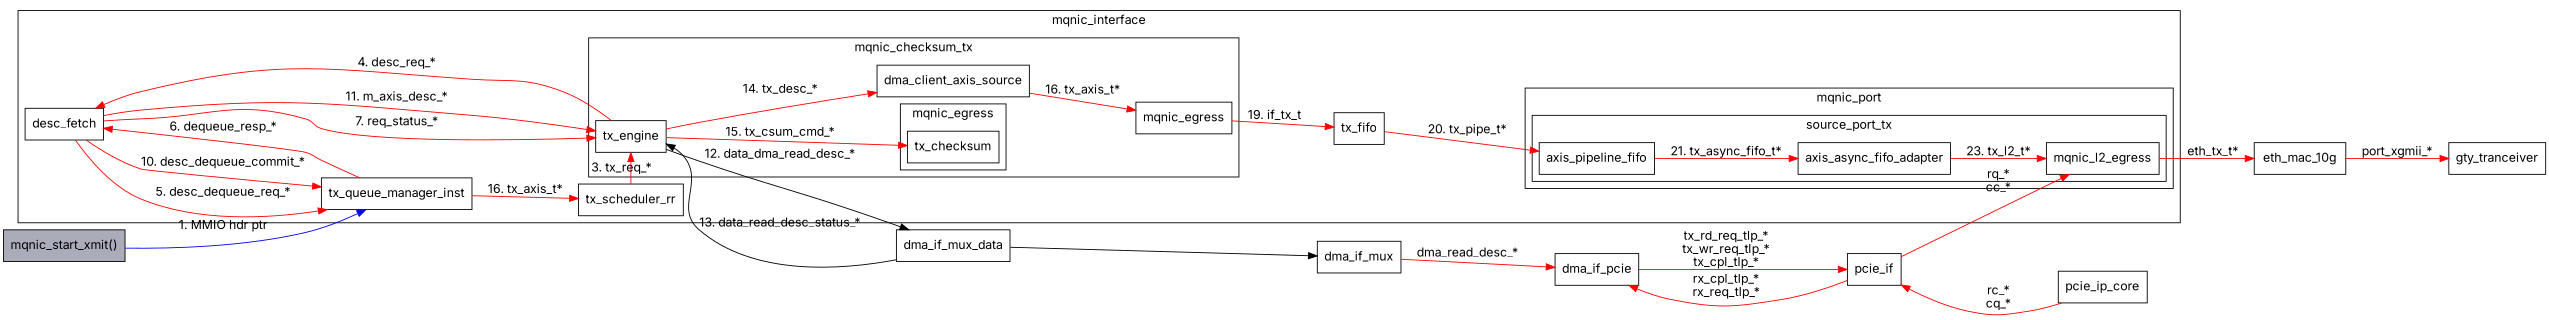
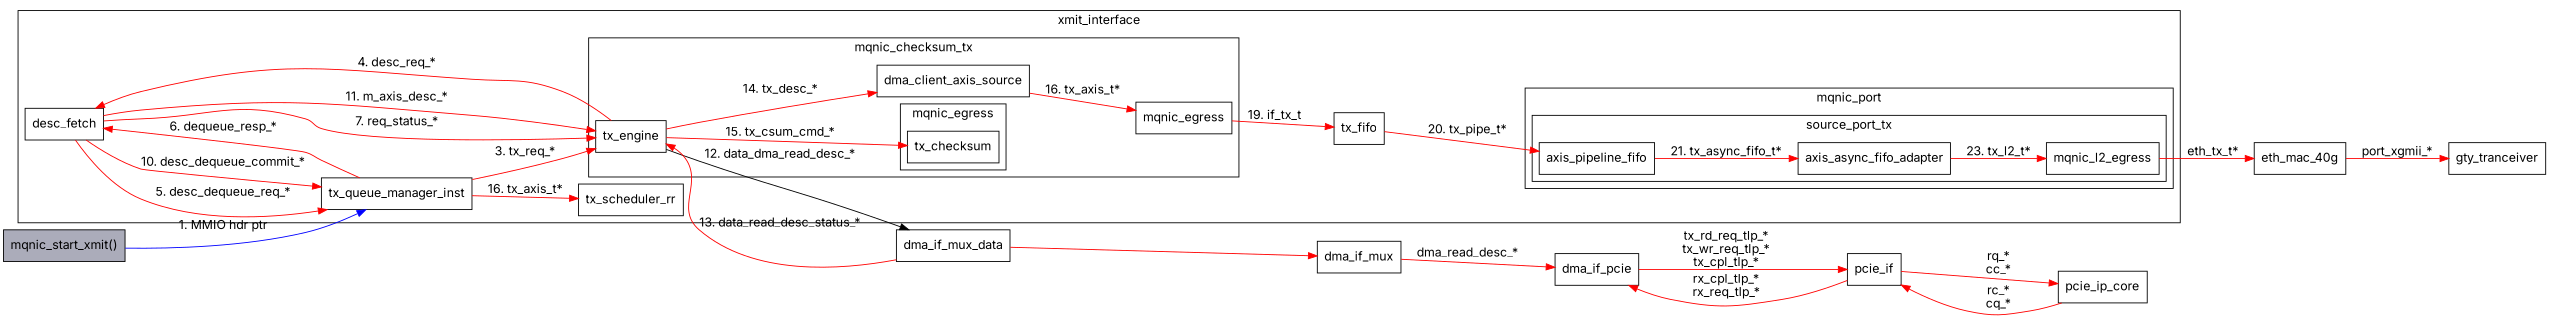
(1099, 21) -> (1099, 21)
(2300, 158) -> (2300, 158)
(631, 172) -> (530, 167)
(1985, 216) -> (1975, 277)
(1159, 251) -> (1159, 251)
(749, 257) -> (749, 257)
